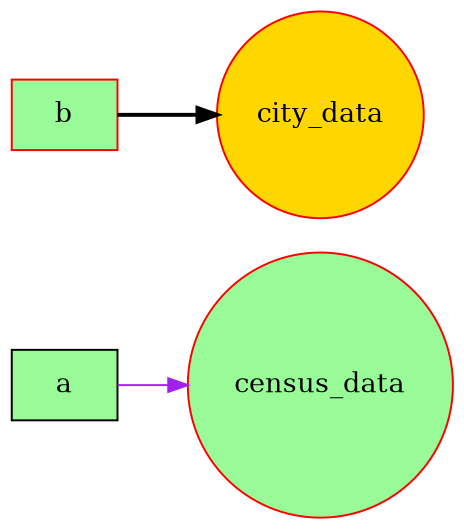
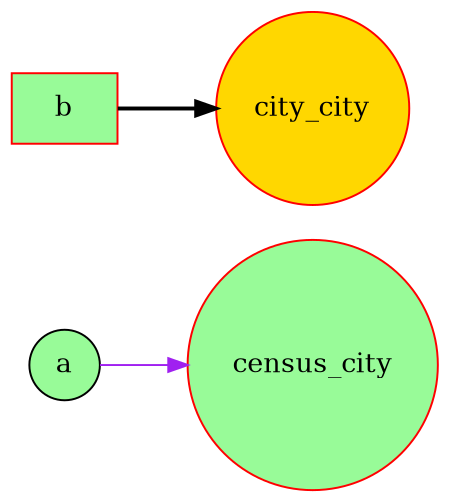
(320, 115) -> (313, 108)
(65, 385) -> (65, 365)
(320, 385) -> (313, 365)
